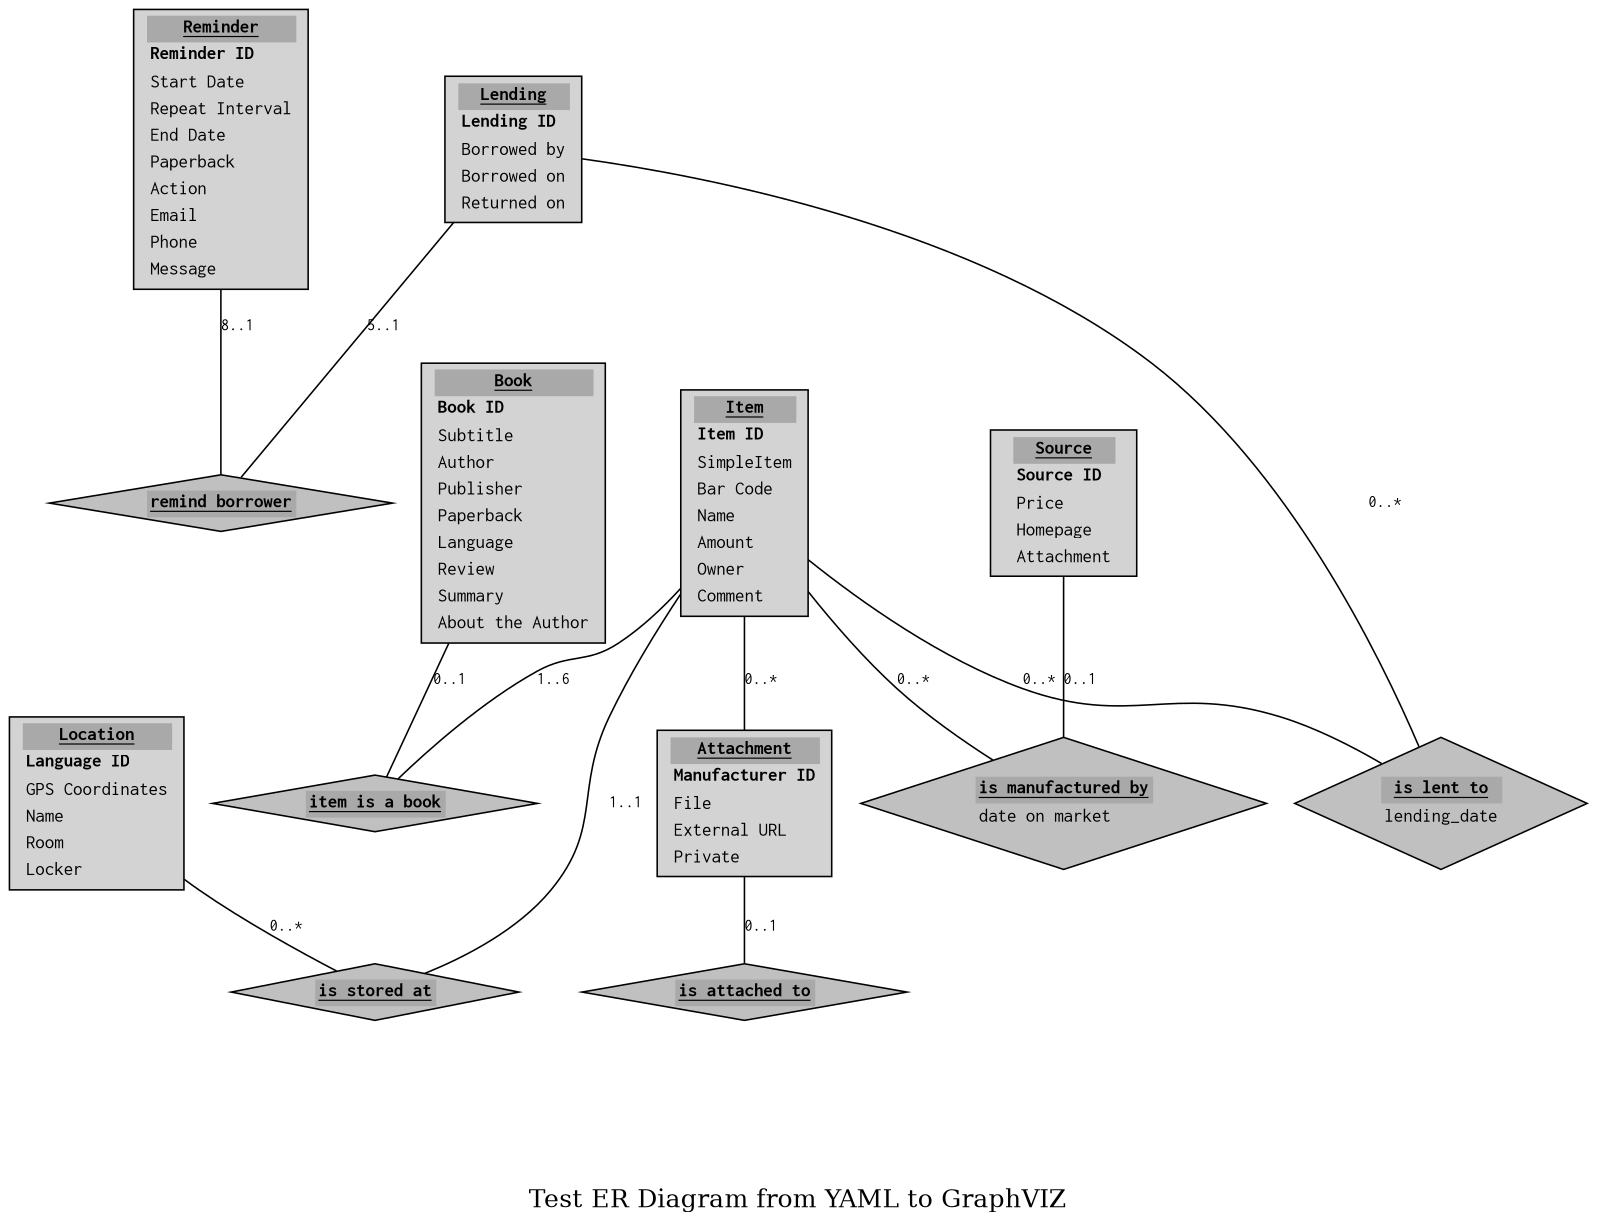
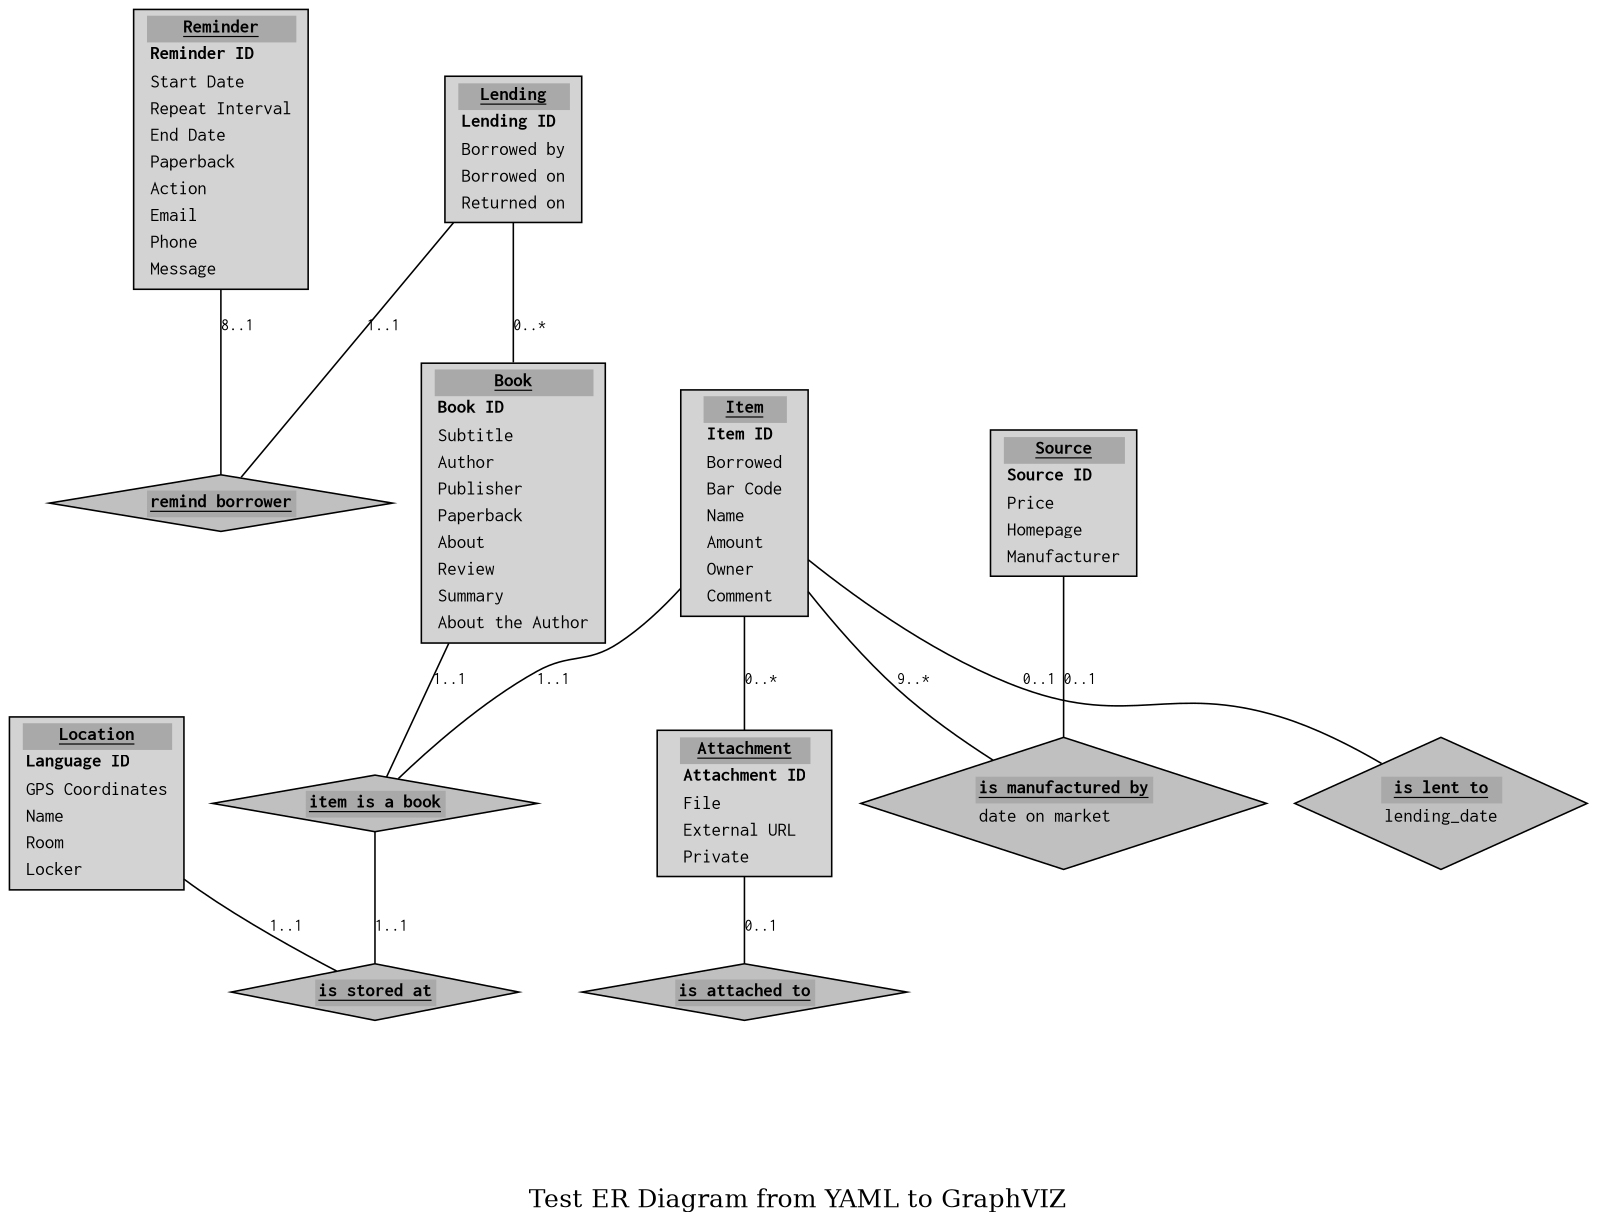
(1094, 325) -> (513, 293)
(384, 326) -> (384, 326)
(745, 462) -> (745, 462)
(476, 542) -> (462, 542)
(1064, 557) -> (1064, 557)
(450, 680) -> (450, 680)
(554, 680) -> (554, 680)
(914, 680) -> (914, 680)
(1040, 680) -> (1040, 680)
(745, 775) -> (745, 775)
(586, 811) -> (375, 898)
(287, 927) -> (287, 927)
